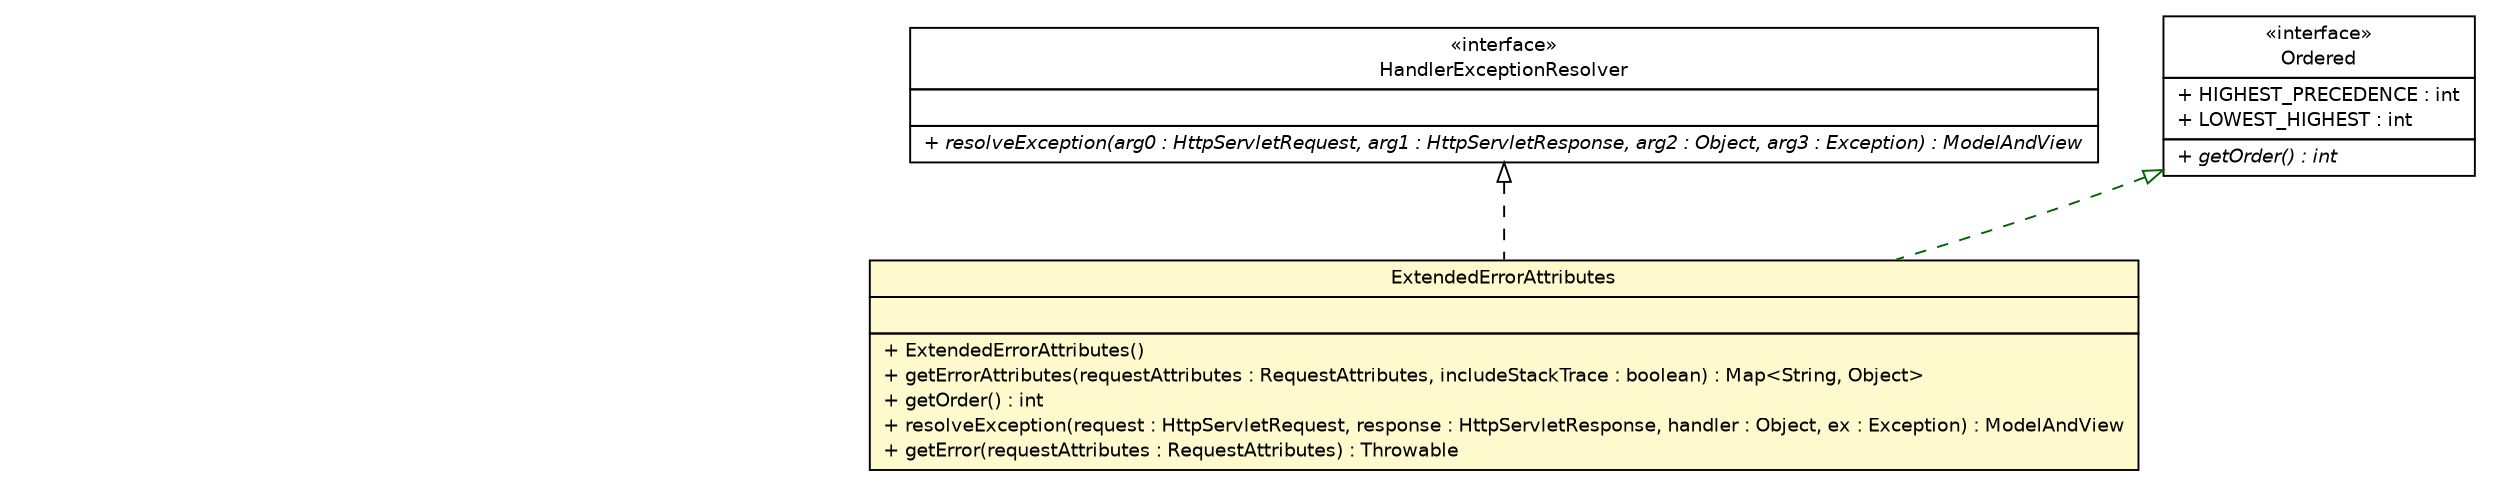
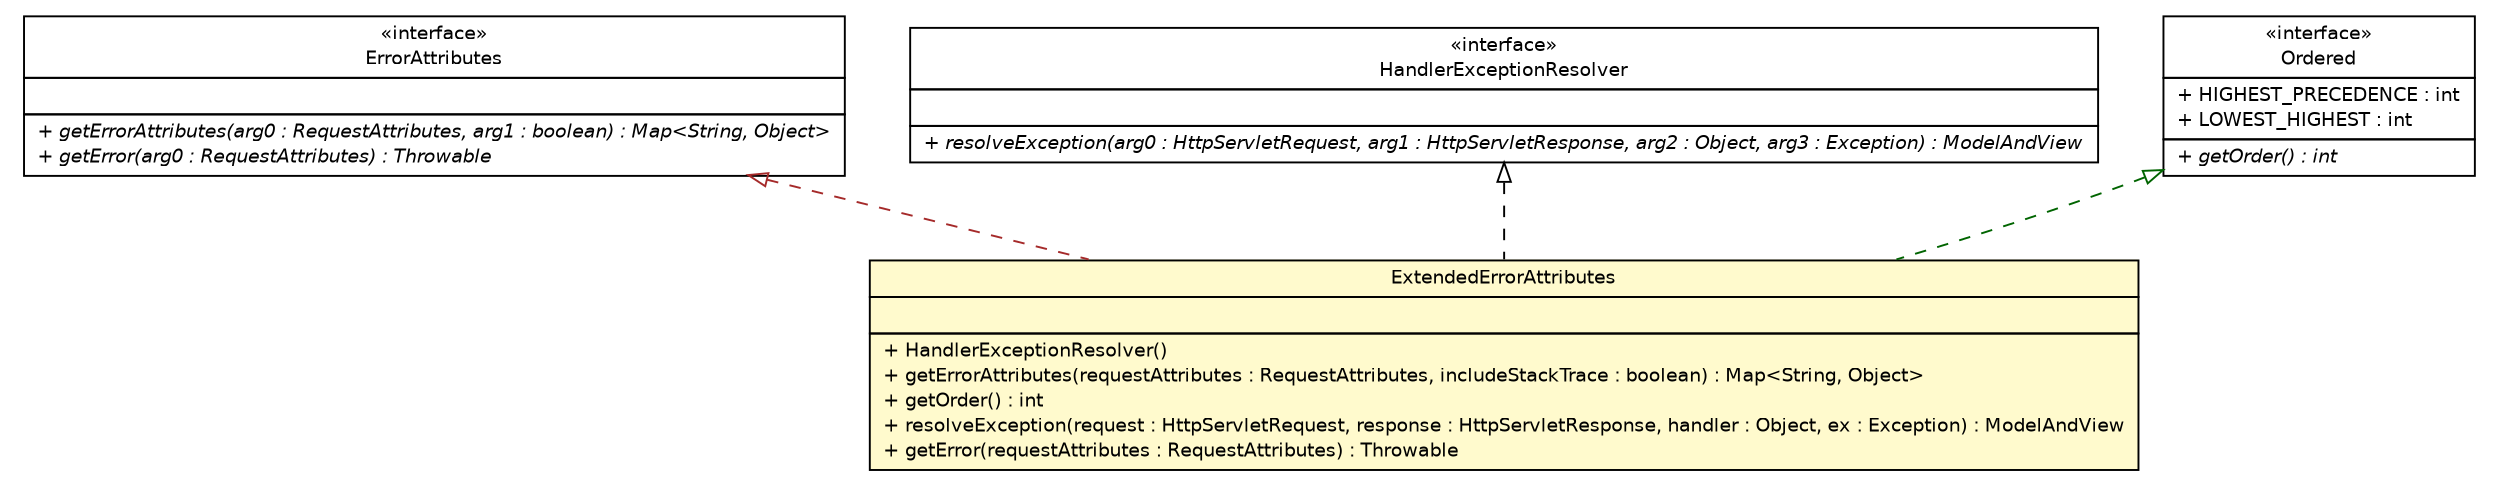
none -> (433, 95)
(1014, 351) -> (1026, 351)
